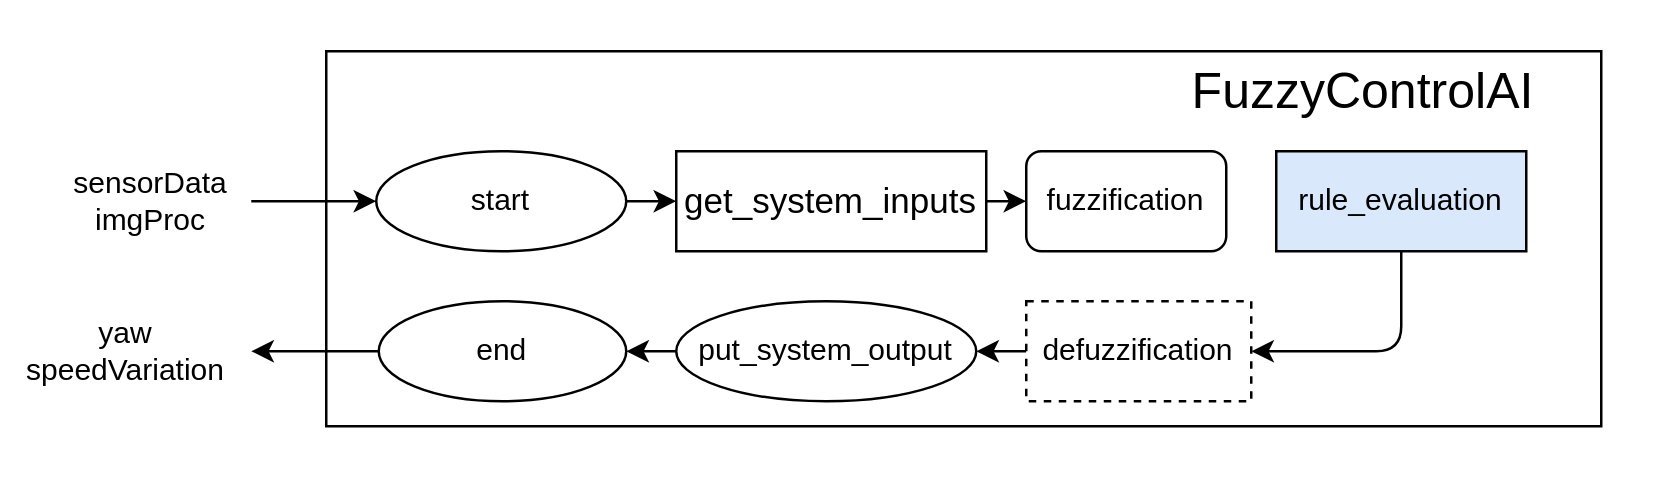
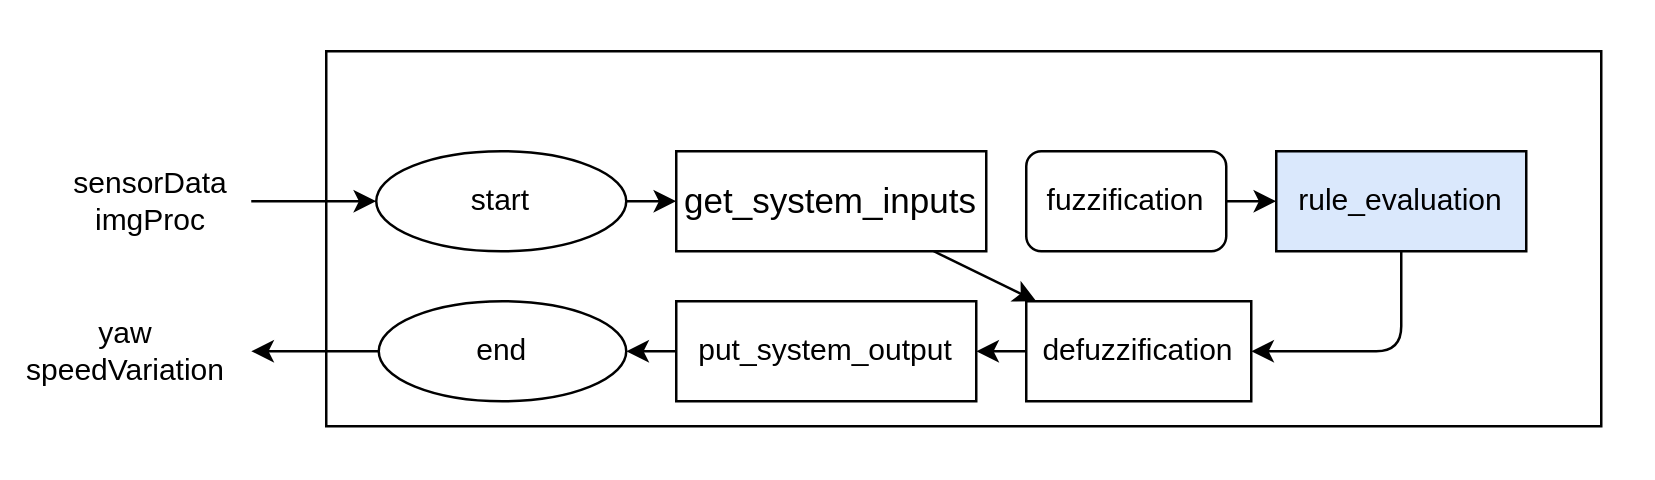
(1364, 89) -> none
(998, 201) -> (978, 273)
none -> (1243, 201)
(826, 351) -> (826, 351)
(1139, 351) -> (1139, 351)
